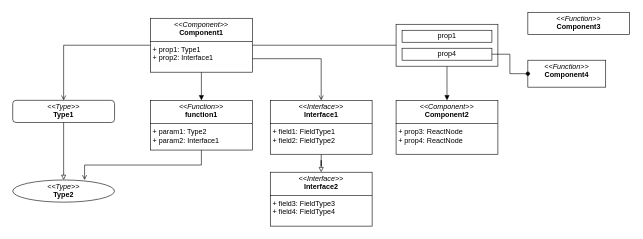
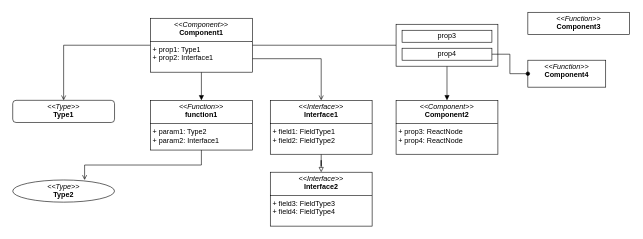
(447, 36) -> (447, 36)
(63, 149) -> none
